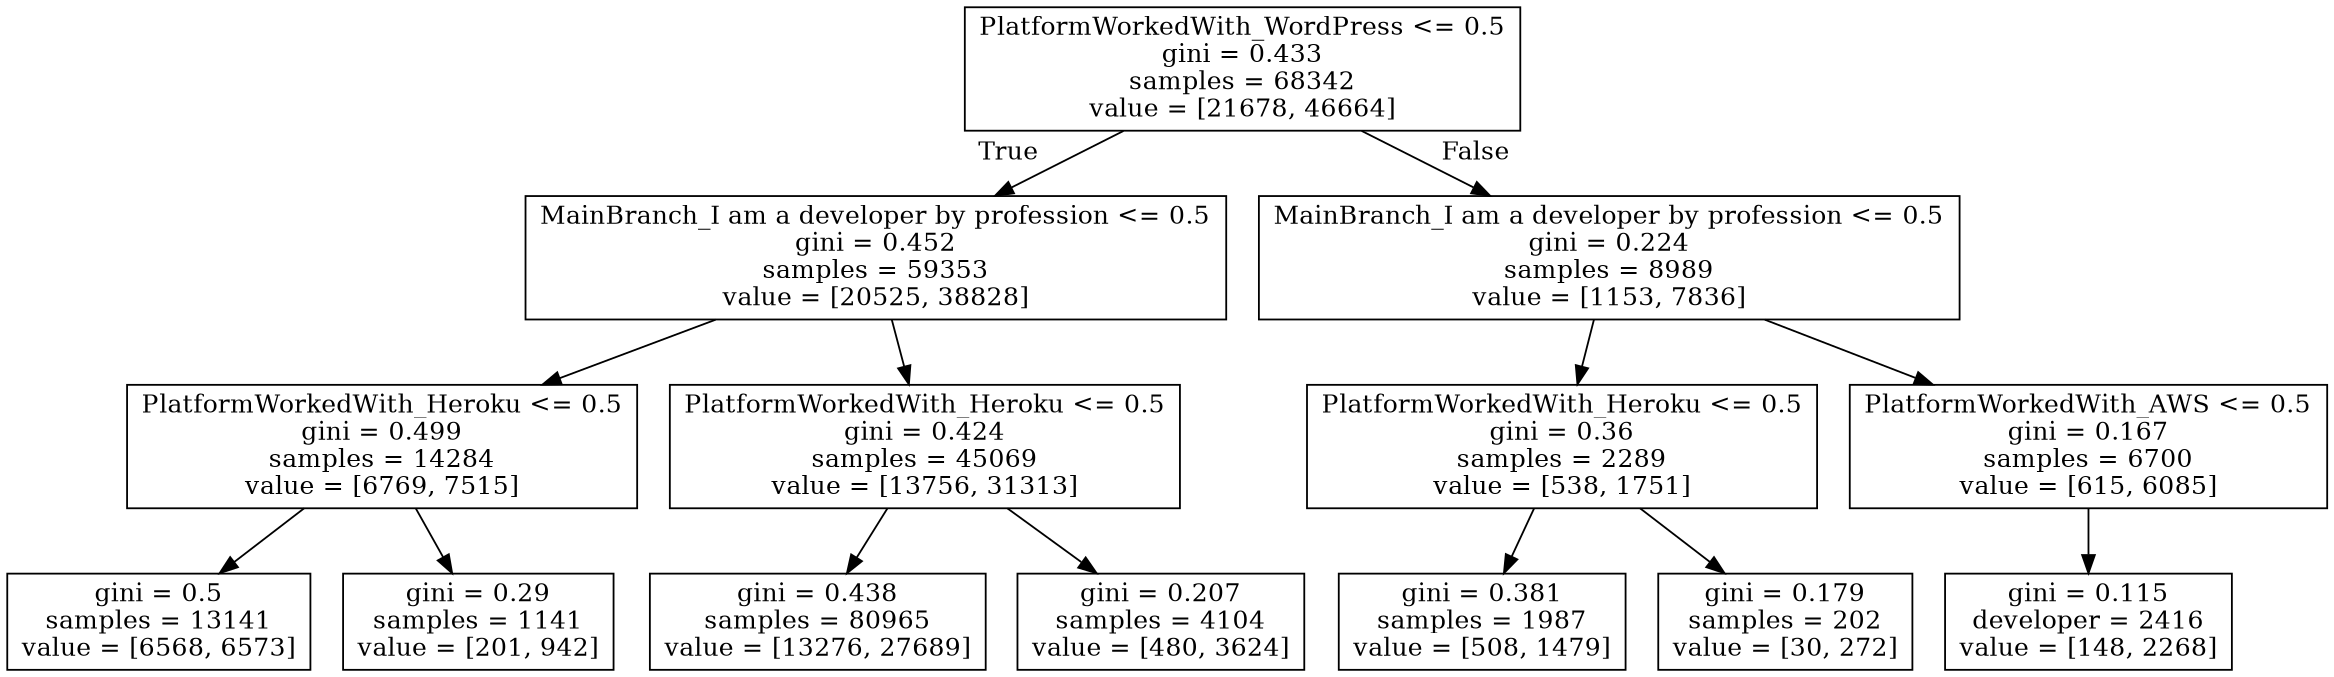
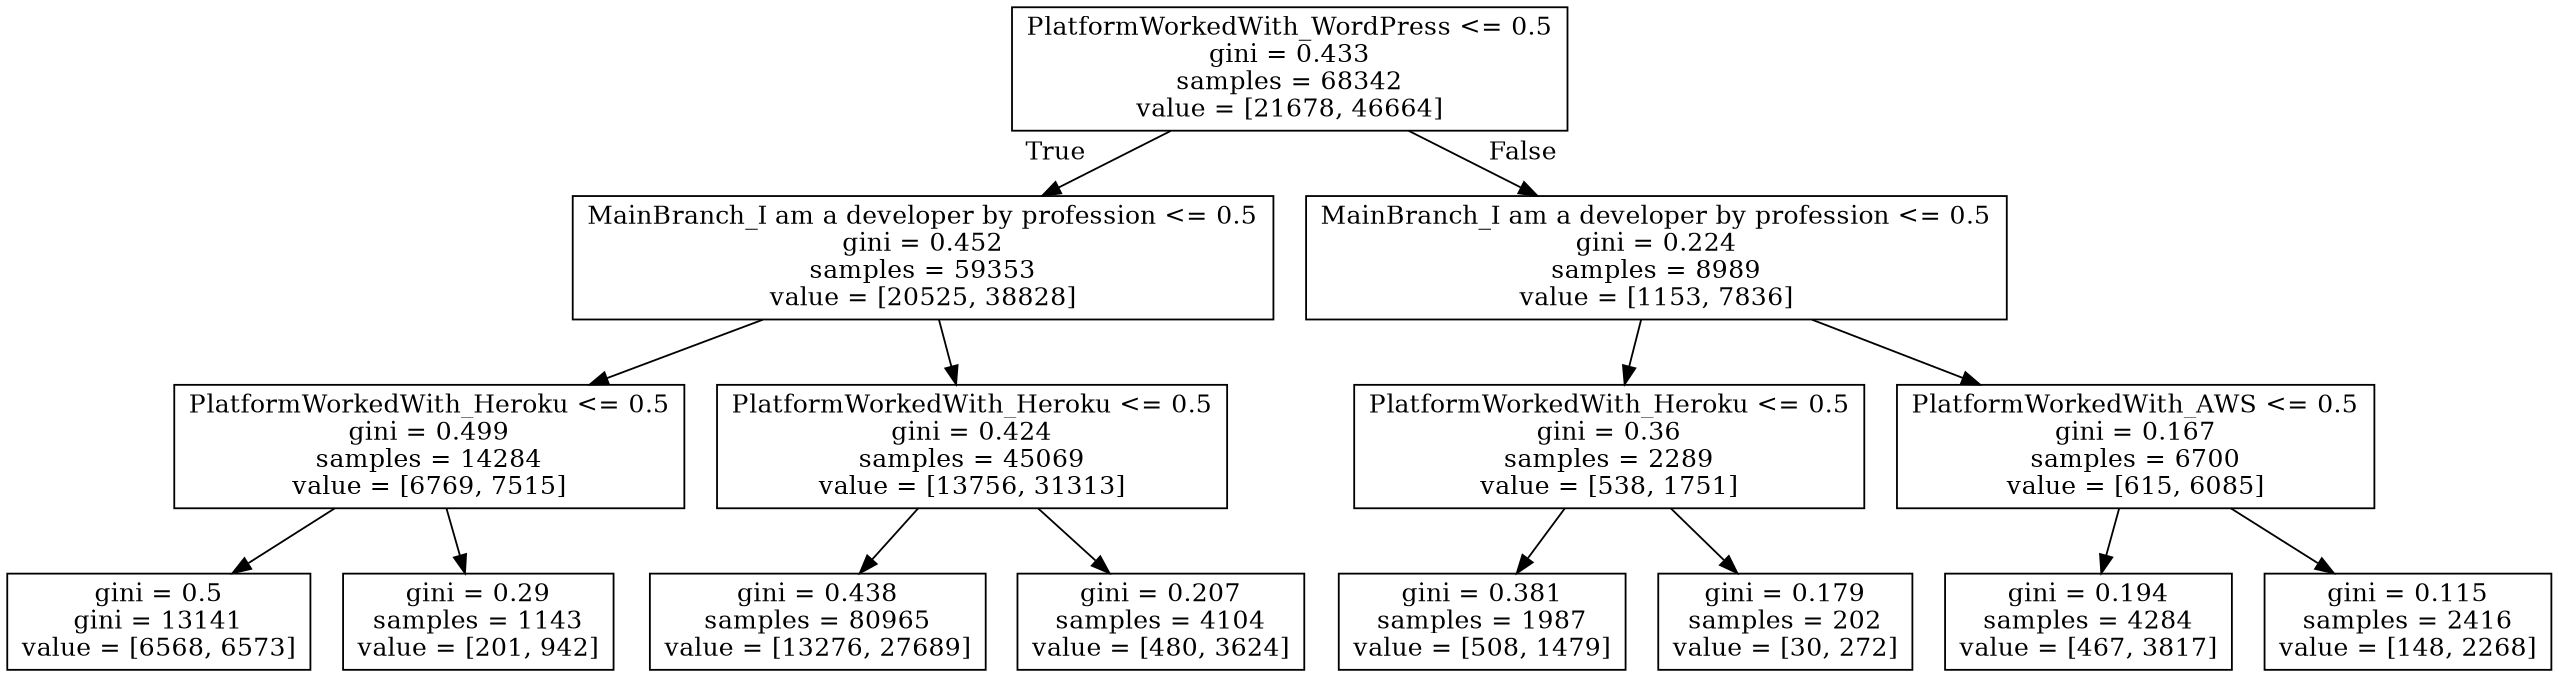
(159, 622) -> (159, 622)
(478, 622) -> (478, 622)
none -> (2088, 622)
(2088, 622) -> (2408, 622)
